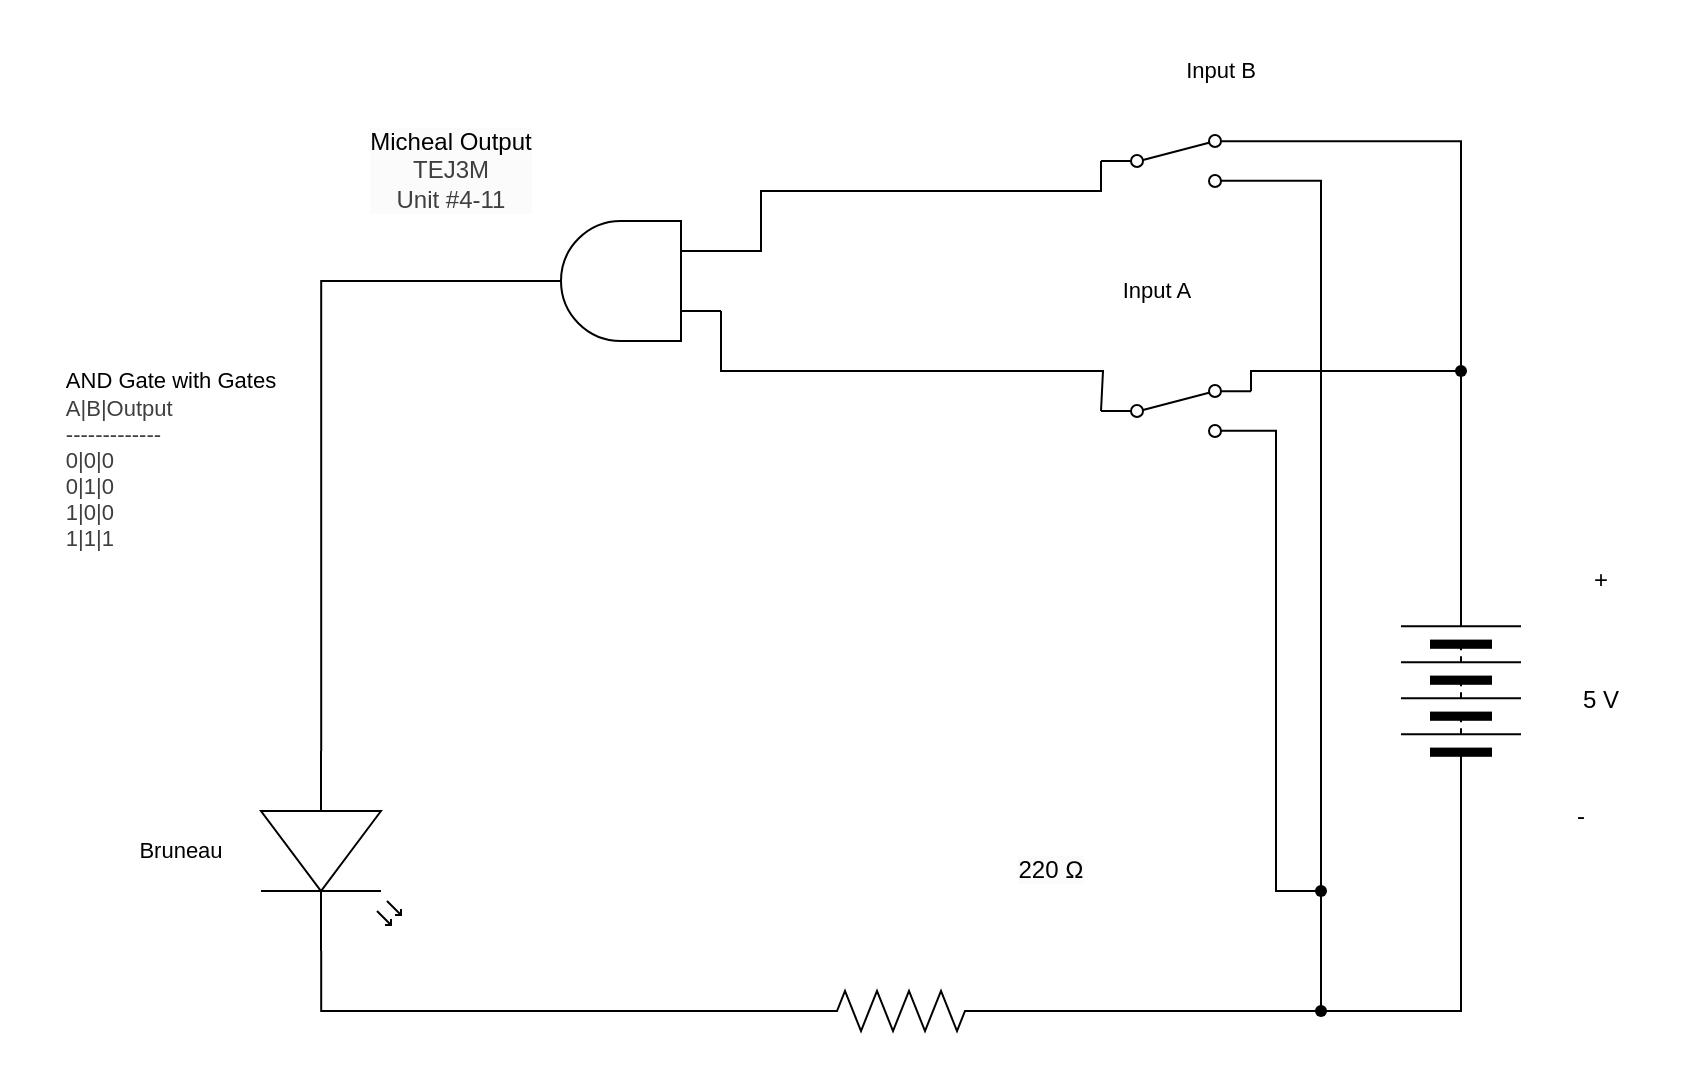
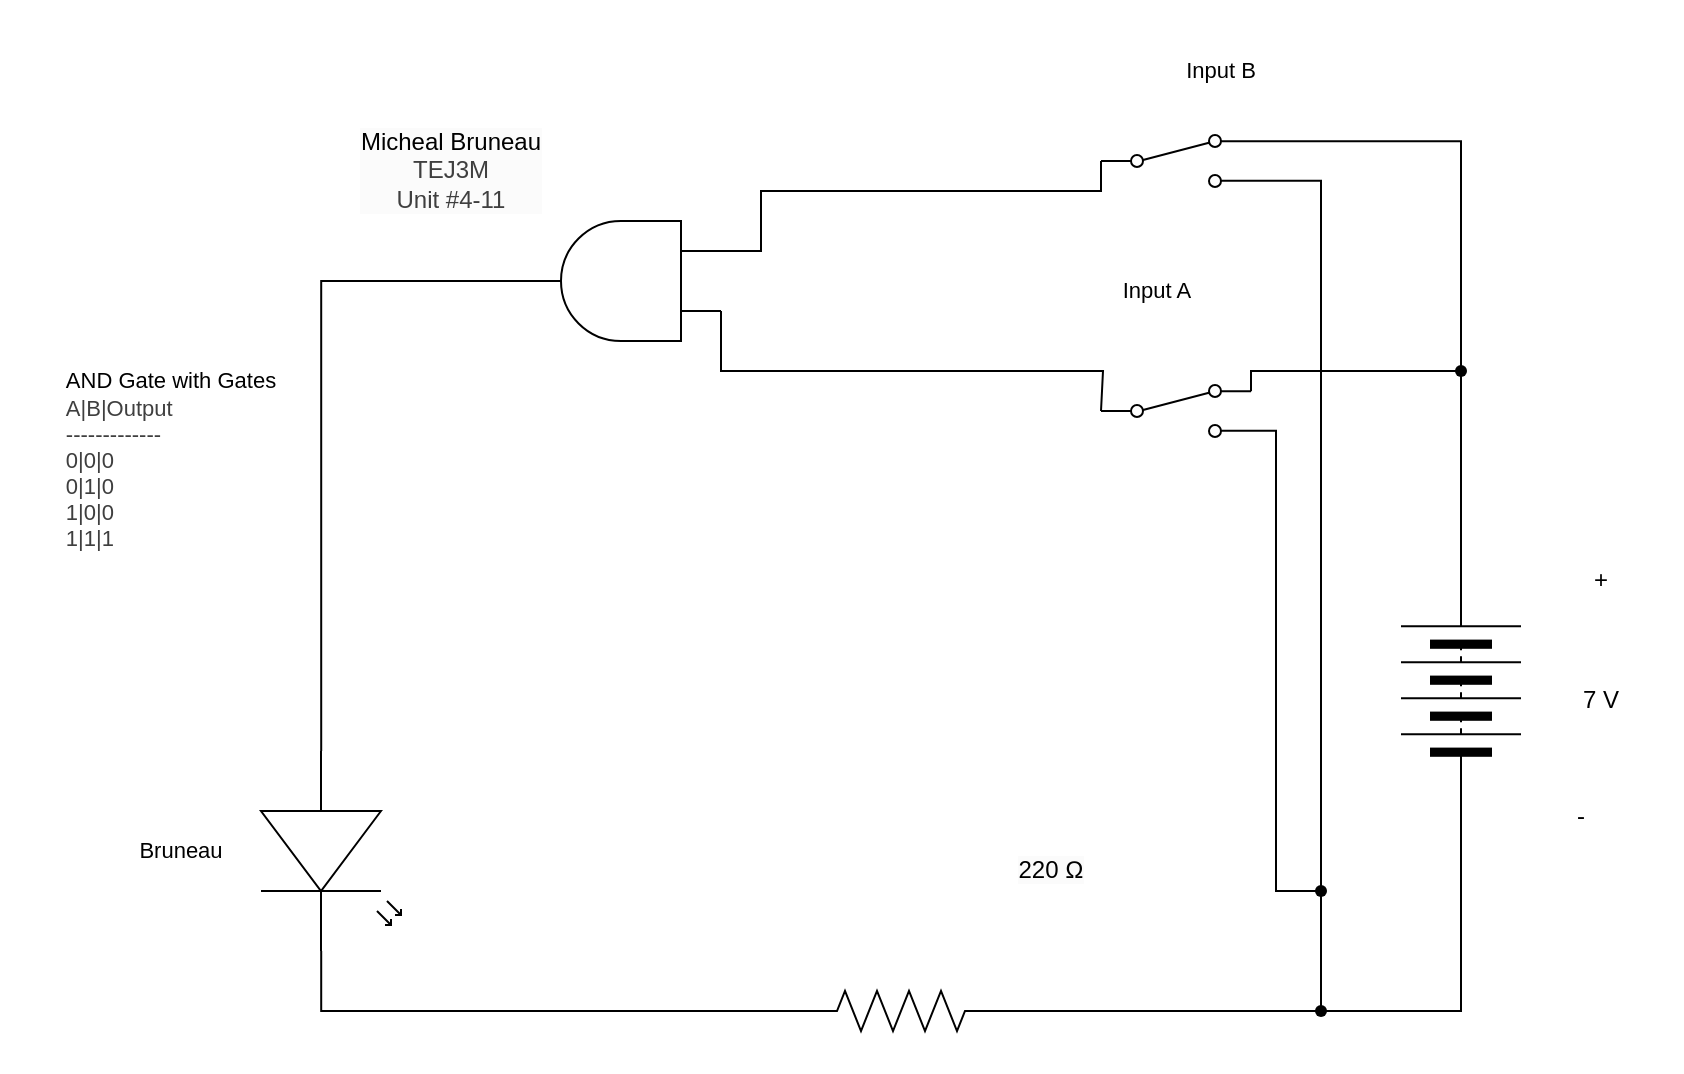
(452, 171) -> (452, 171)
(1602, 701) -> (1602, 701)
